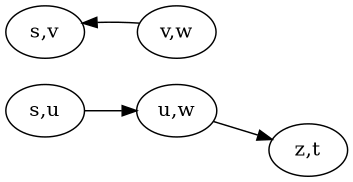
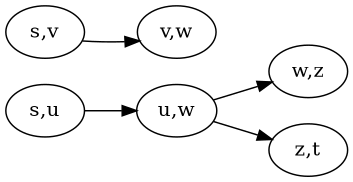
(118, 22) -> (104, 42)
none -> (308, 71)
